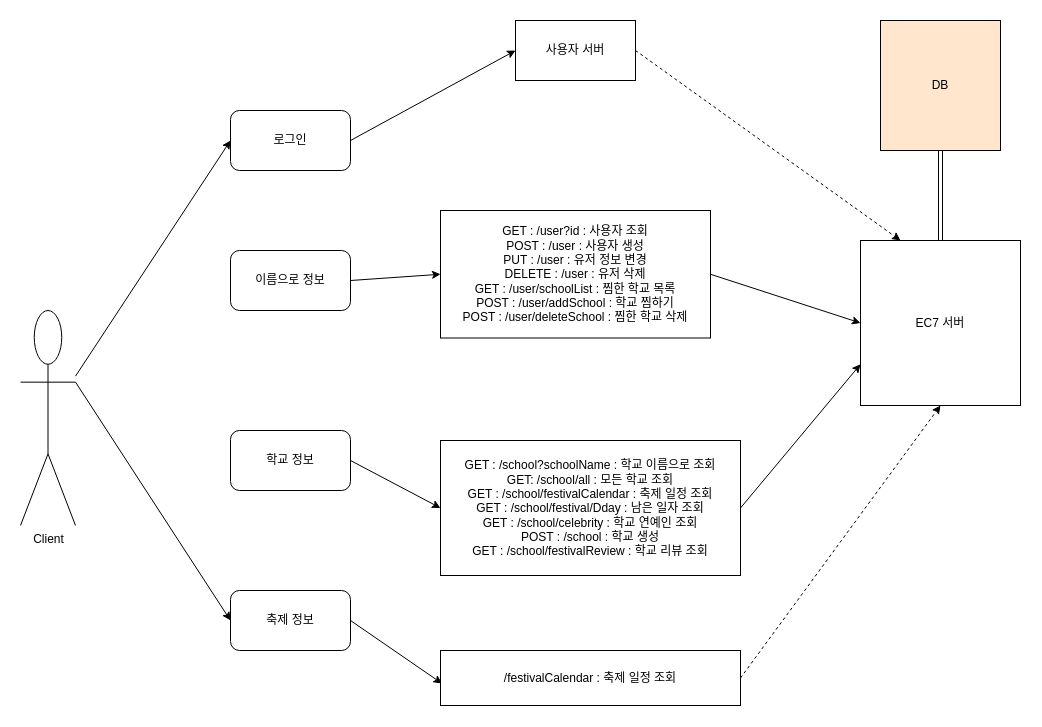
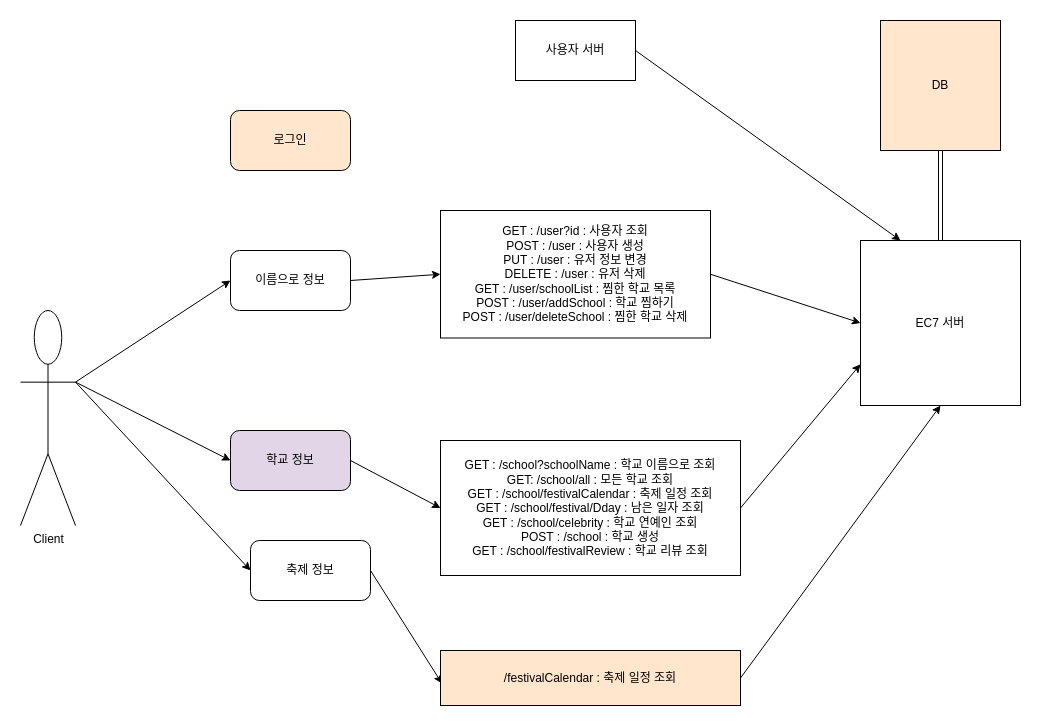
(430, 97) -> none
(291, 141) -> (291, 141)
(765, 143) -> (765, 143)
(151, 261) -> none
none -> (151, 332)
none -> (152, 421)
(291, 461) -> (291, 461)
(839, 544) -> (839, 544)
(291, 621) -> (311, 571)
(591, 678) -> (591, 678)
